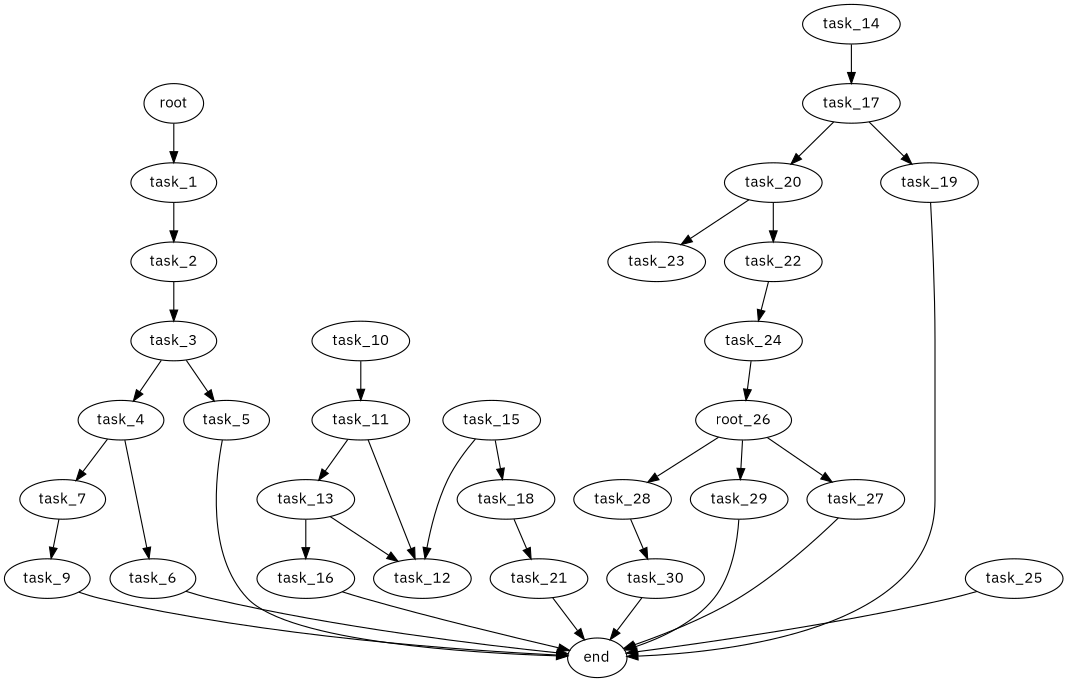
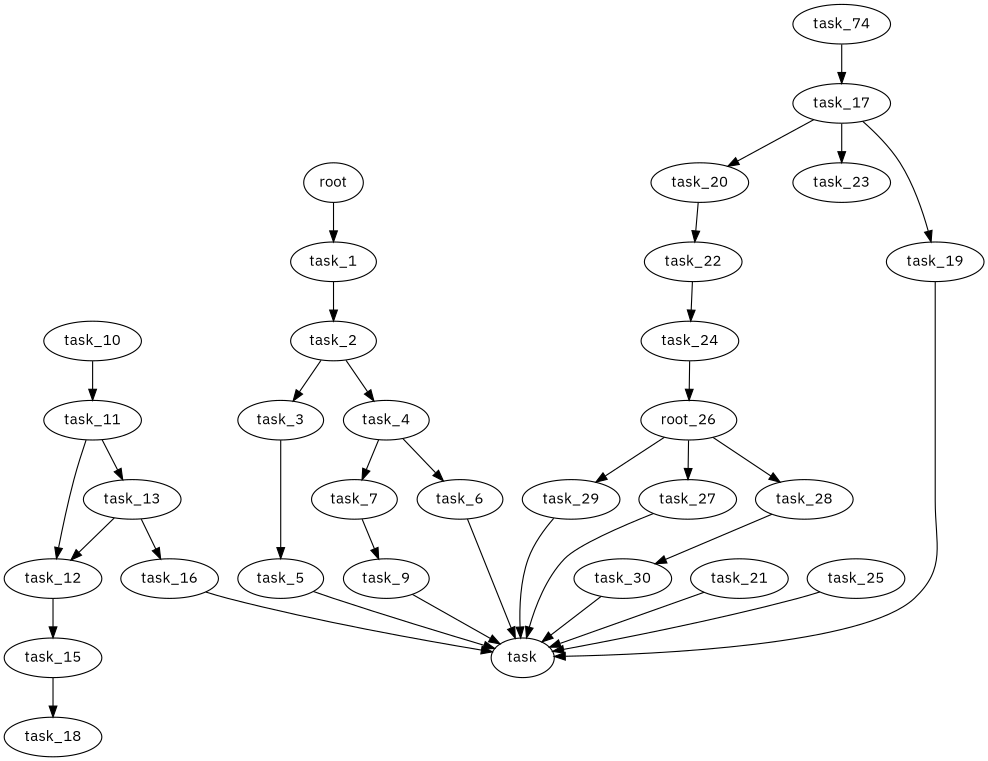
(851, 24) -> (842, 24)
(720, 219) -> (842, 138)
(150, 376) -> (357, 376)
(443, 490) -> (53, 613)
(520, 534) -> none
(597, 658) -> (523, 658)
